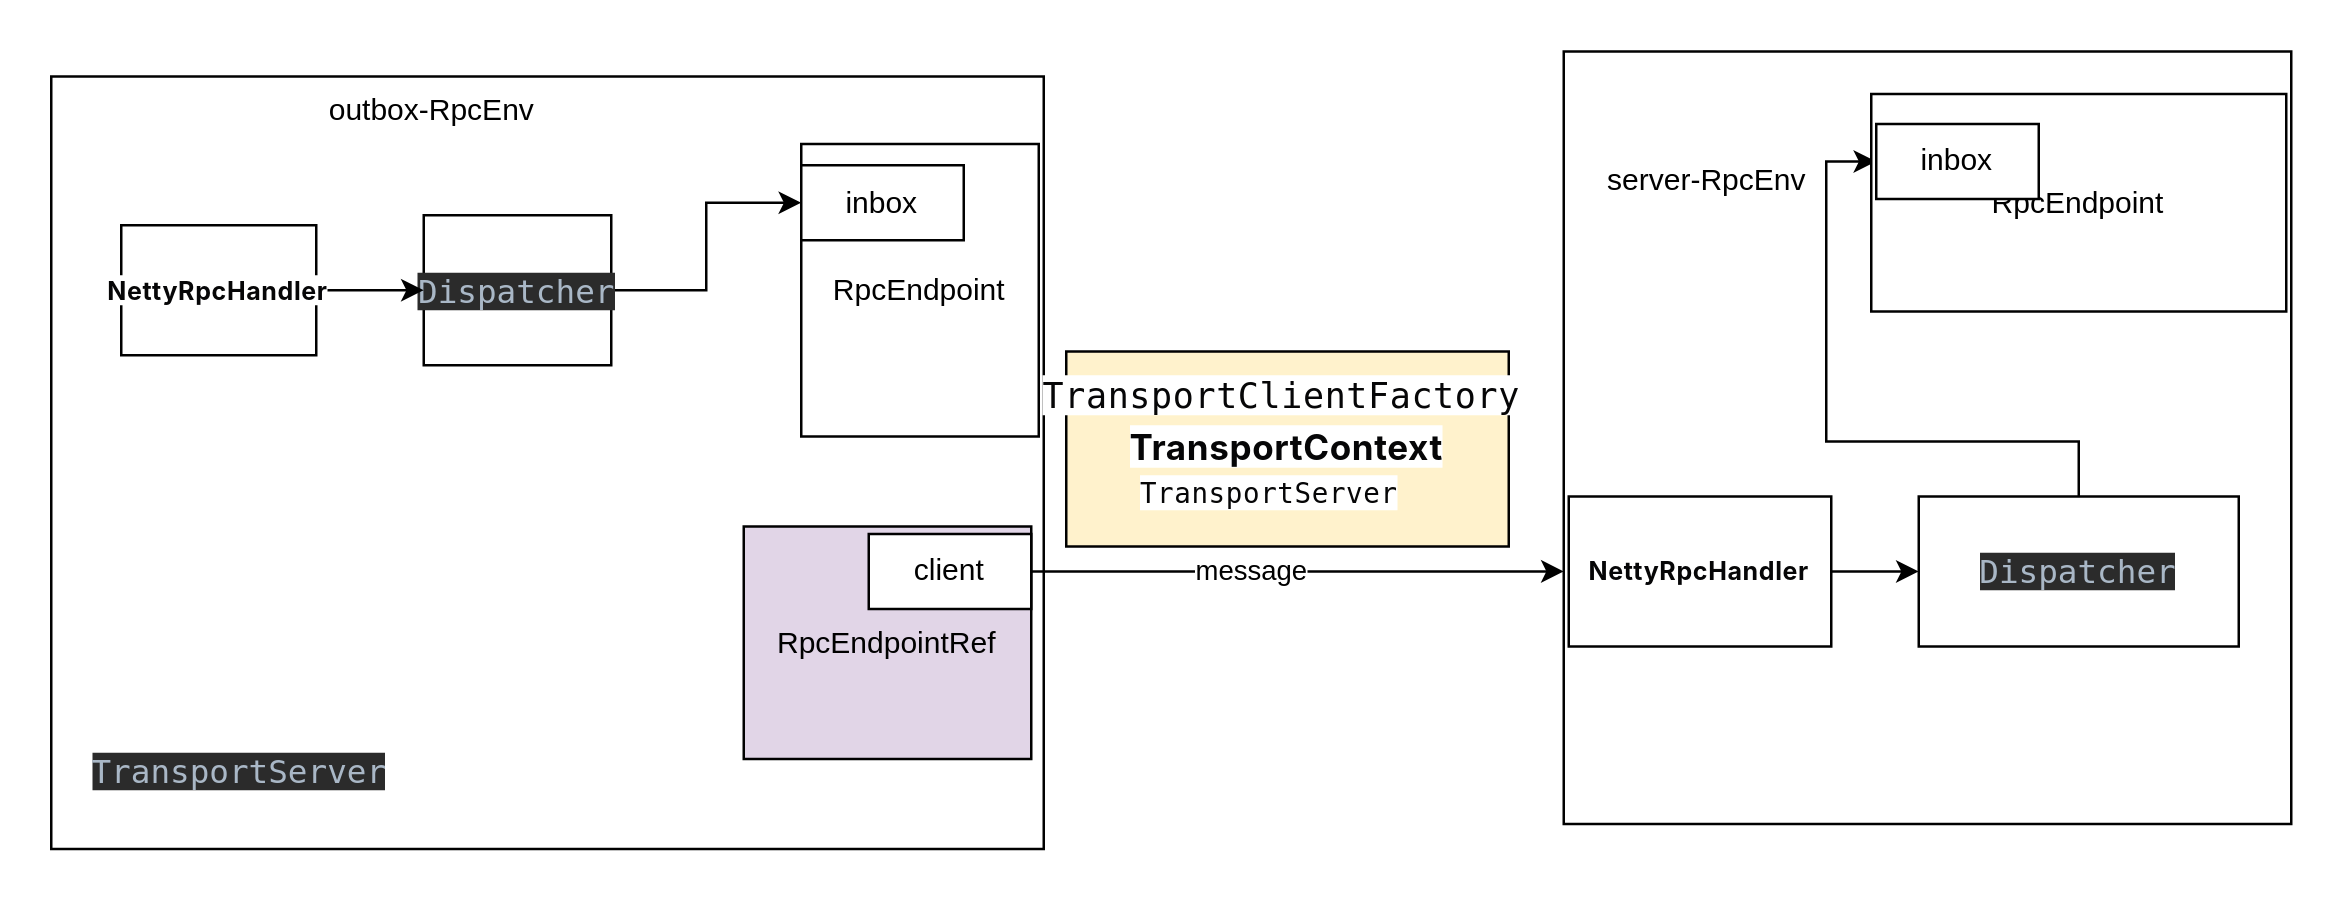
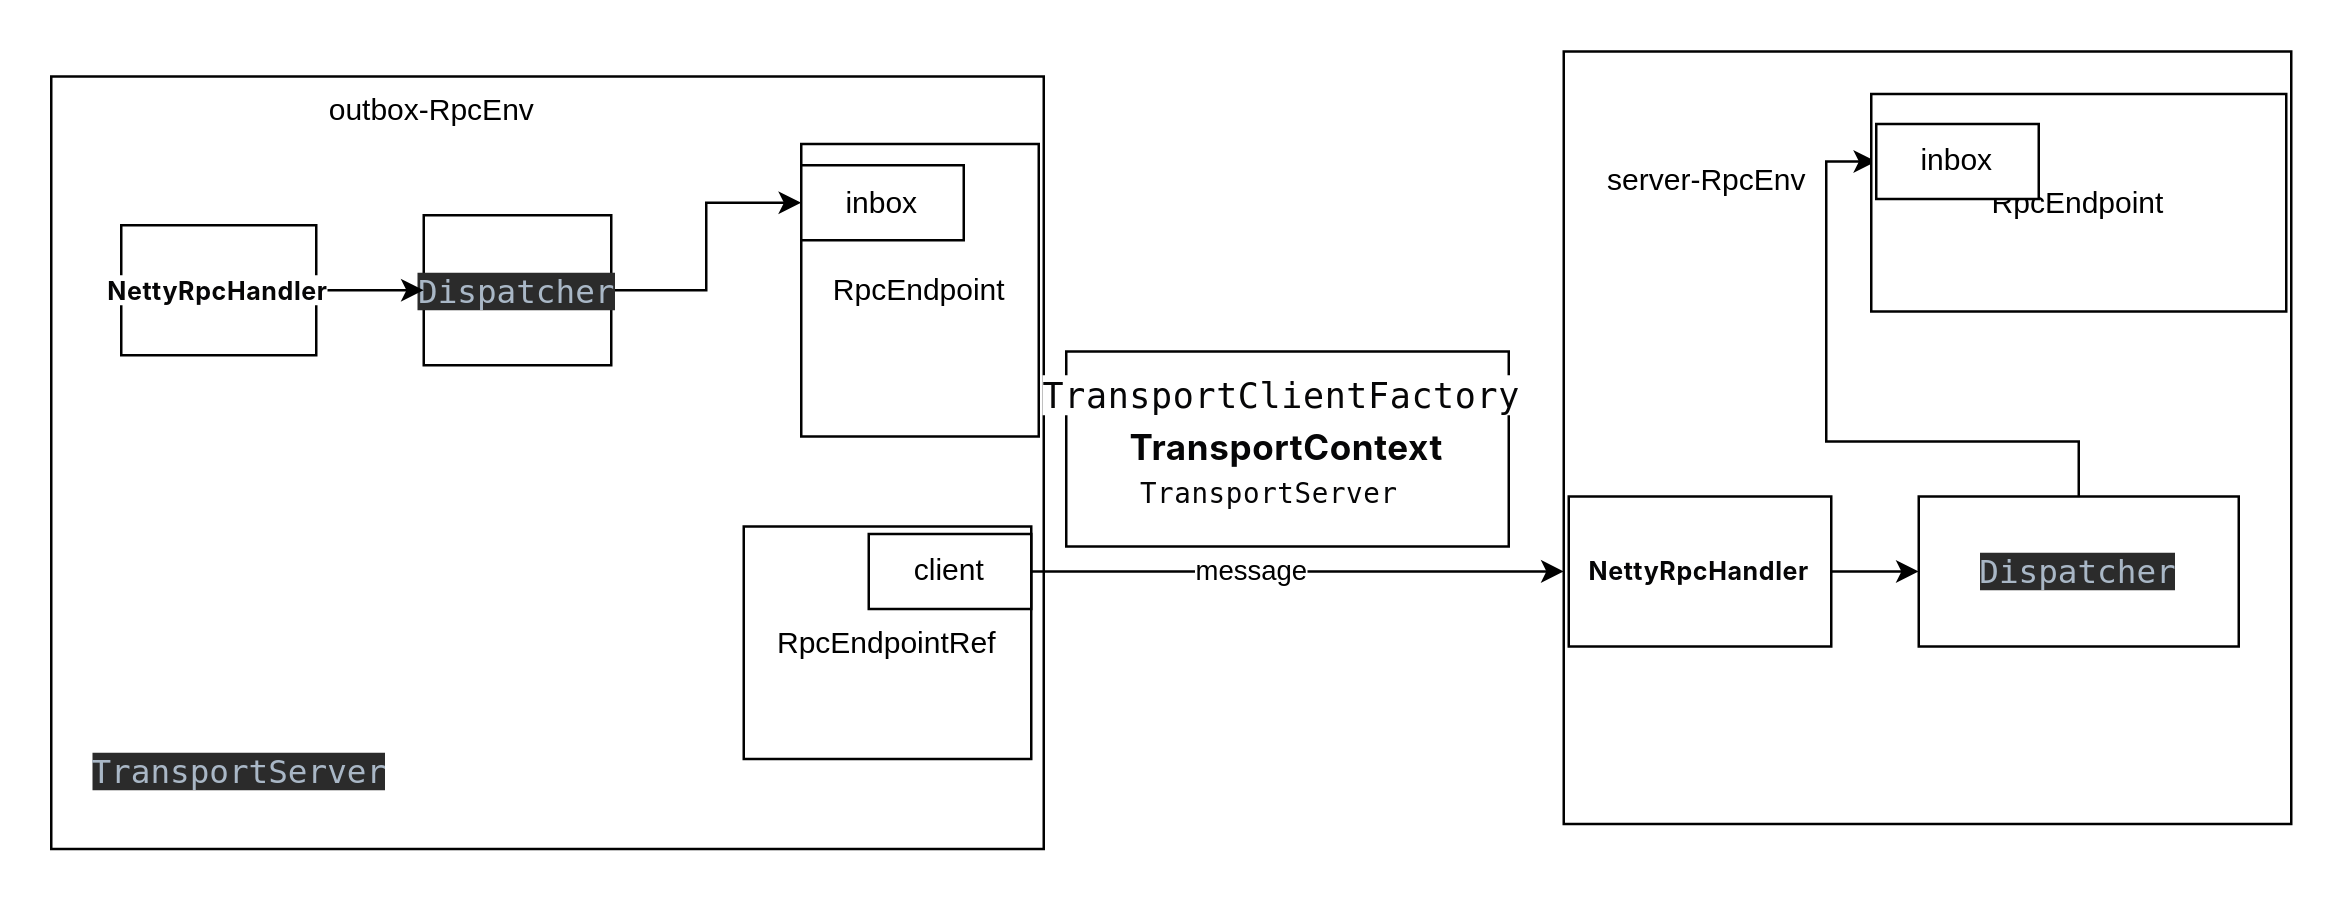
(1288, 449) -> (1288, 449)
(888, 643) -> (888, 643)
